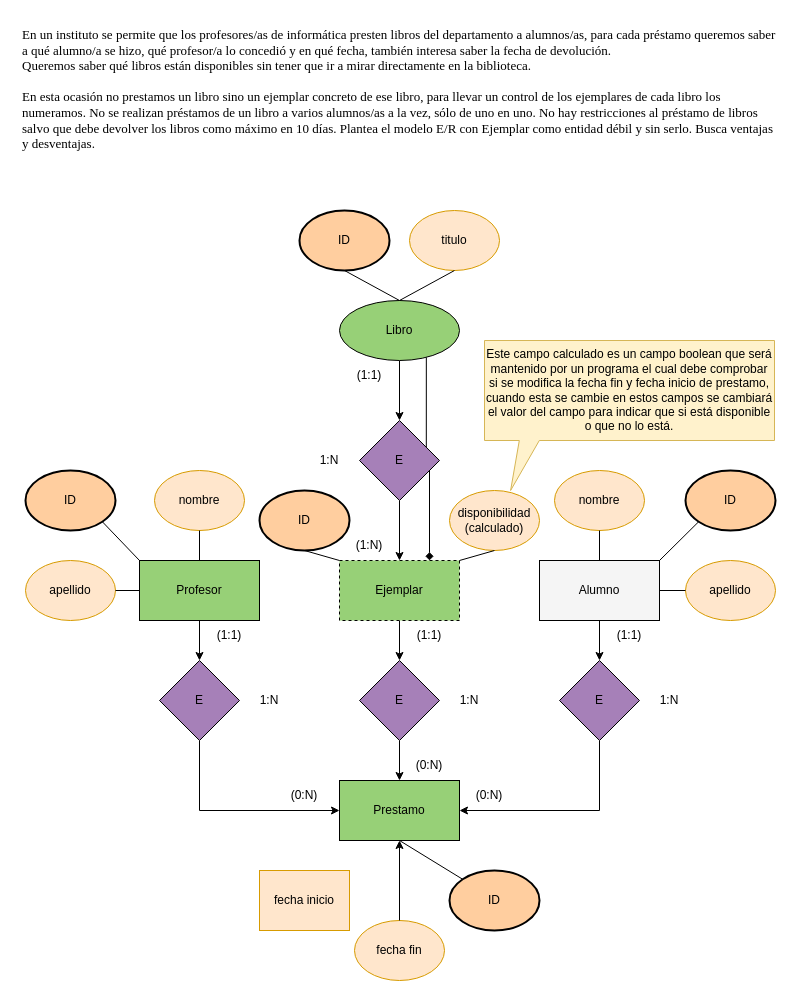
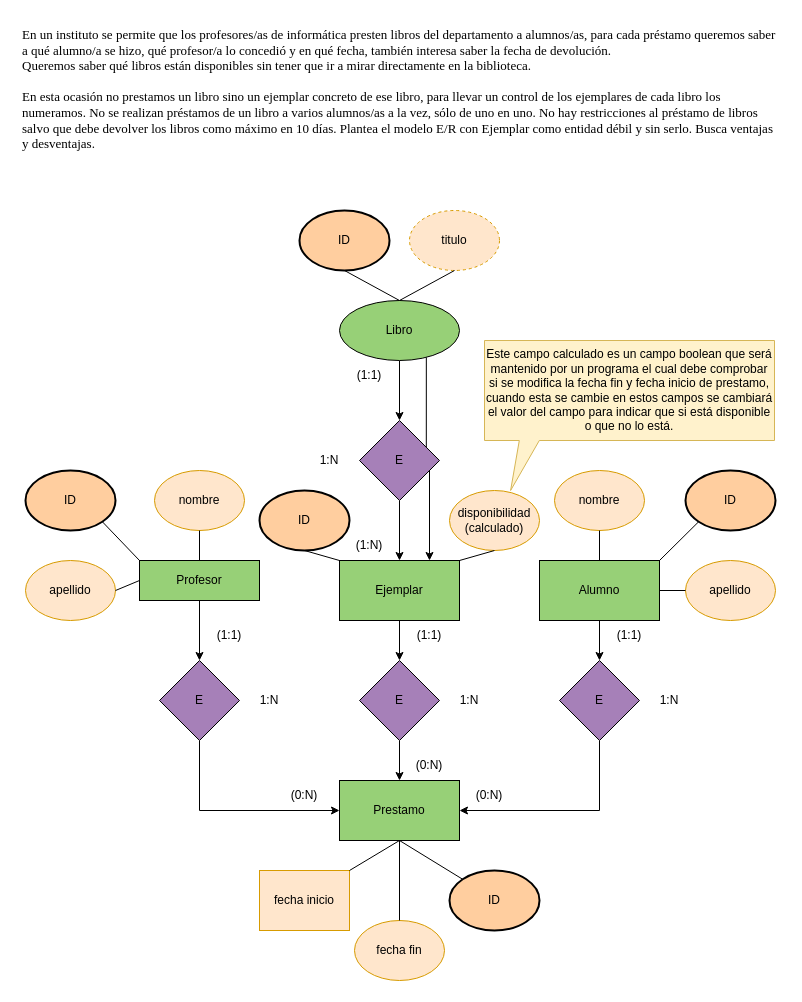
(455, 241) -> (455, 241)
(430, 551) -> (430, 552)
(200, 591) -> (200, 581)
(400, 591) -> (400, 591)
(600, 591) -> (600, 591)
(400, 849) -> (400, 848)
none -> (373, 857)
